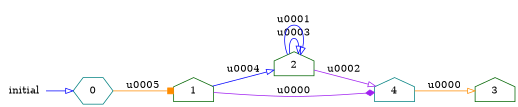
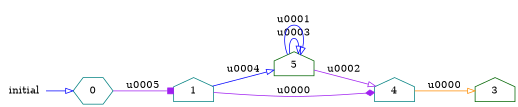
(294, 65) -> (294, 65)
(140, 91) -> (140, 91)
(194, 91) -> (194, 91)
